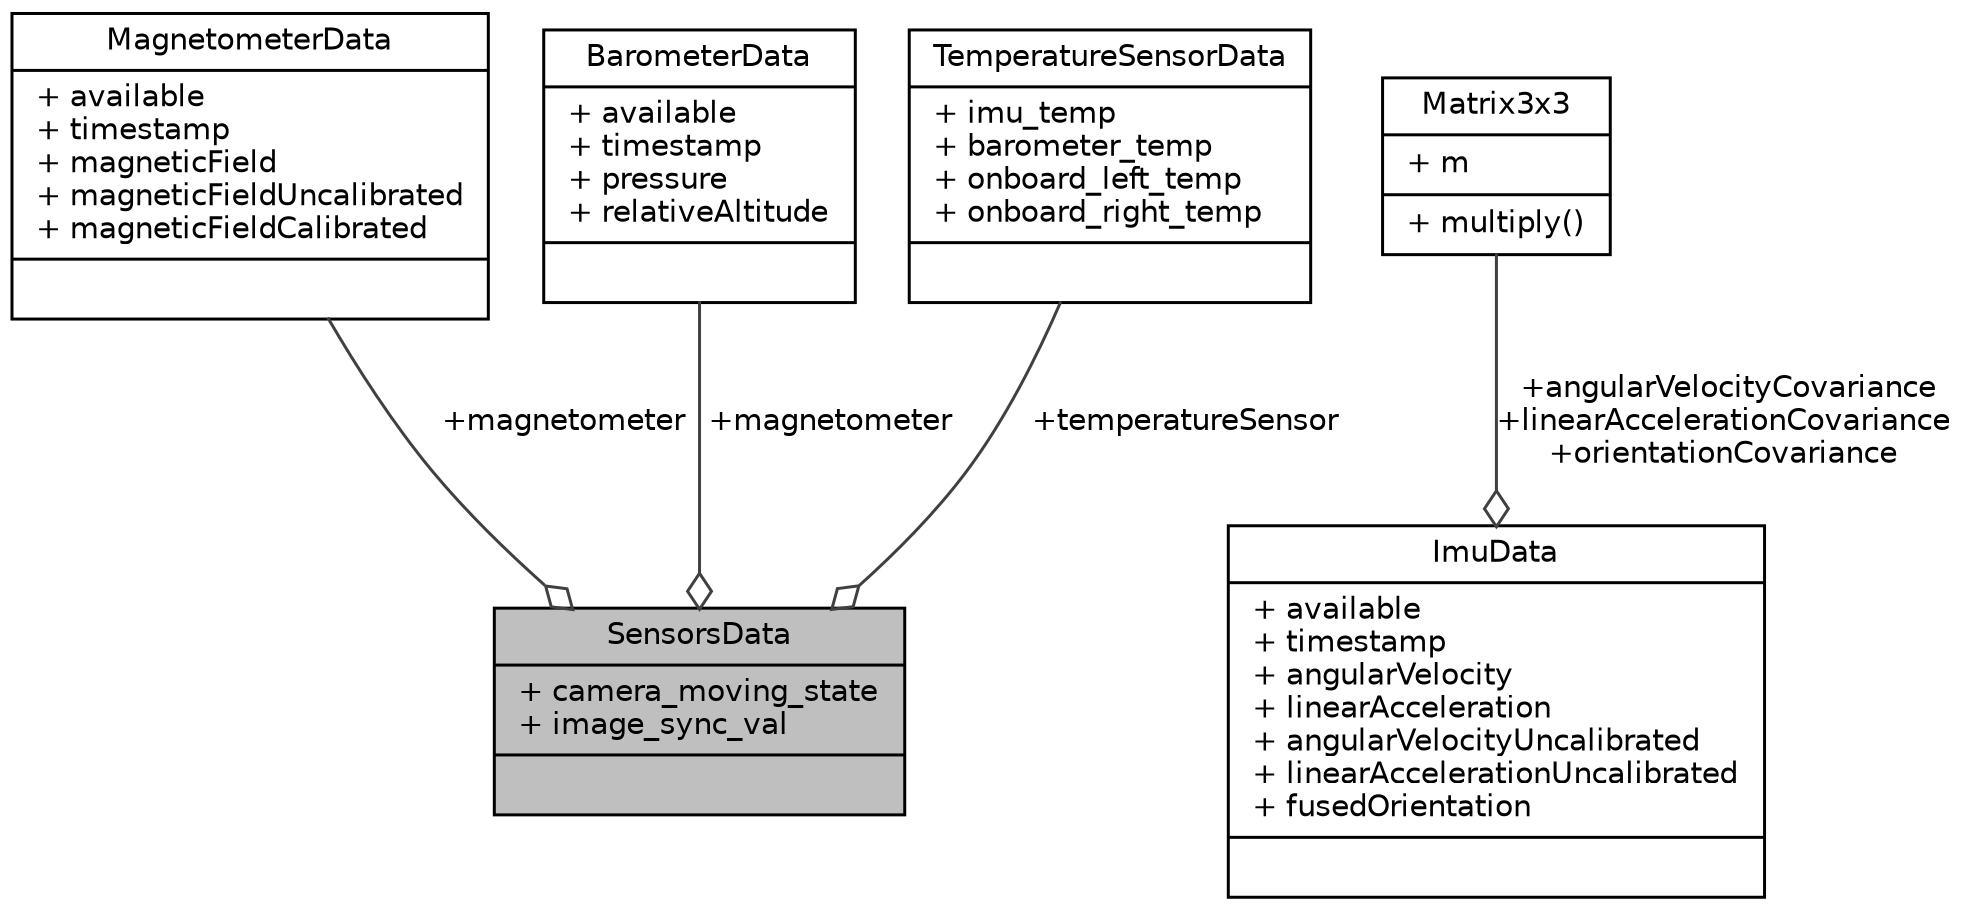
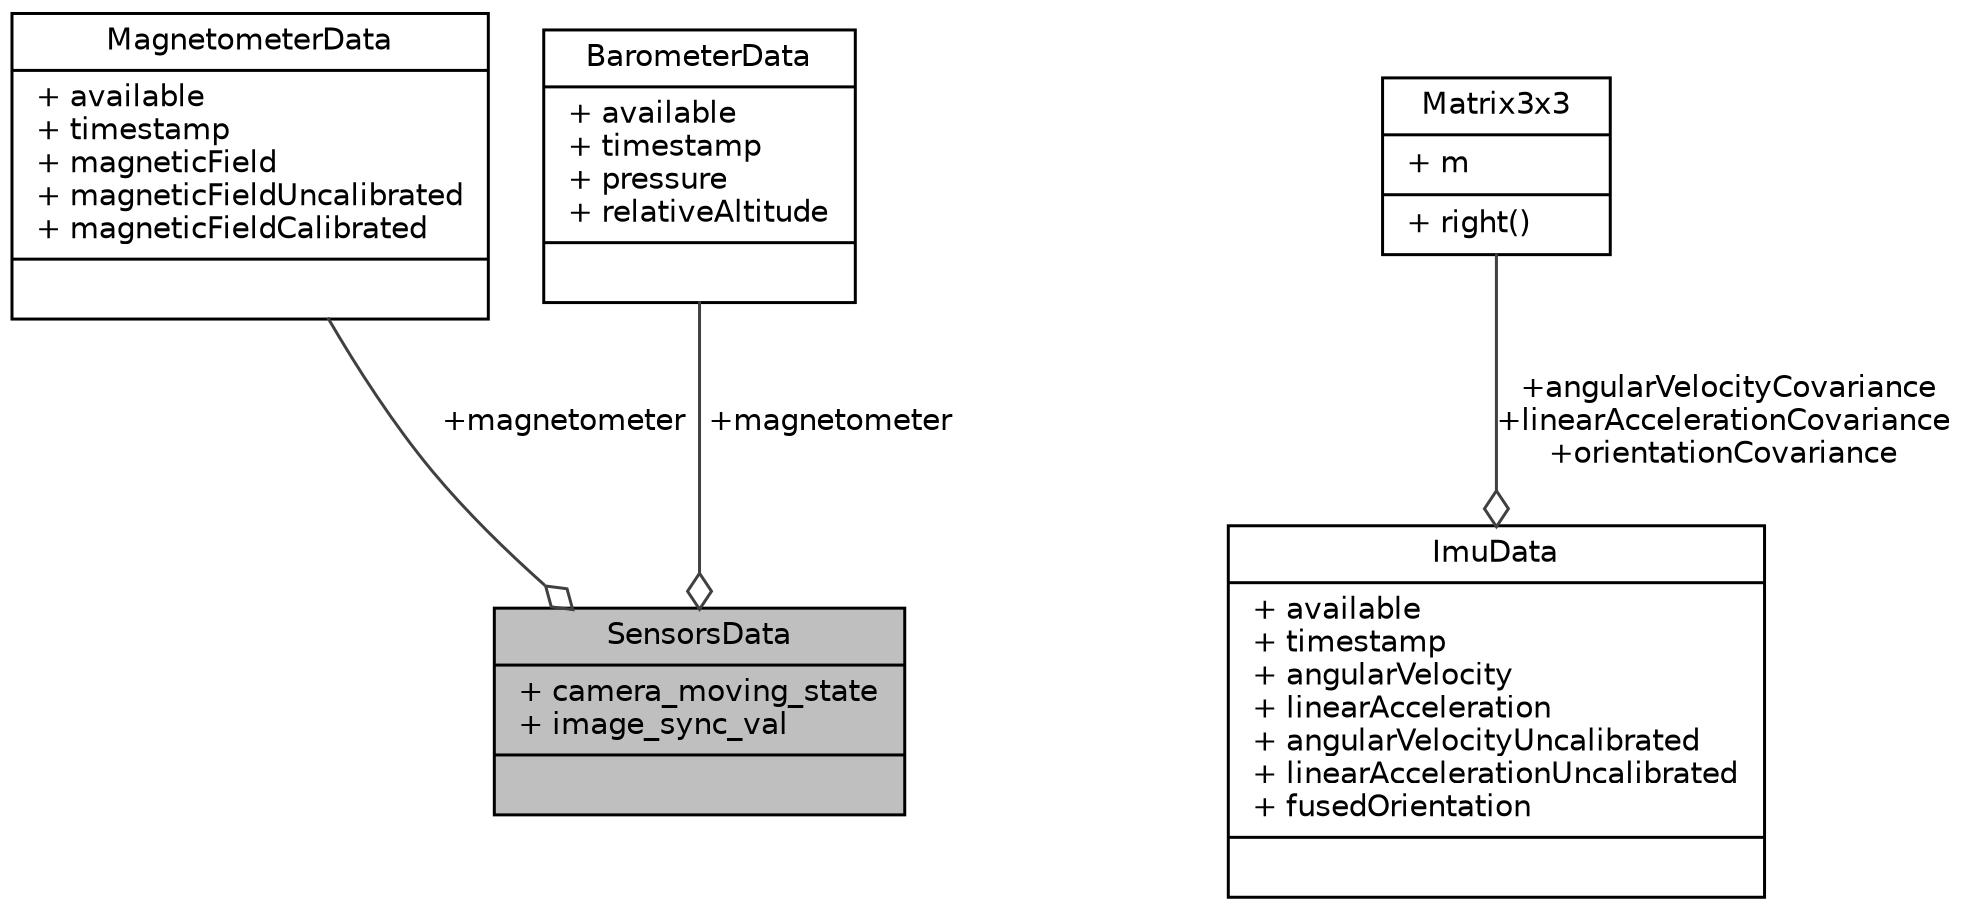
(1110, 166) -> none
(1496, 223) -> (1469, 223)
